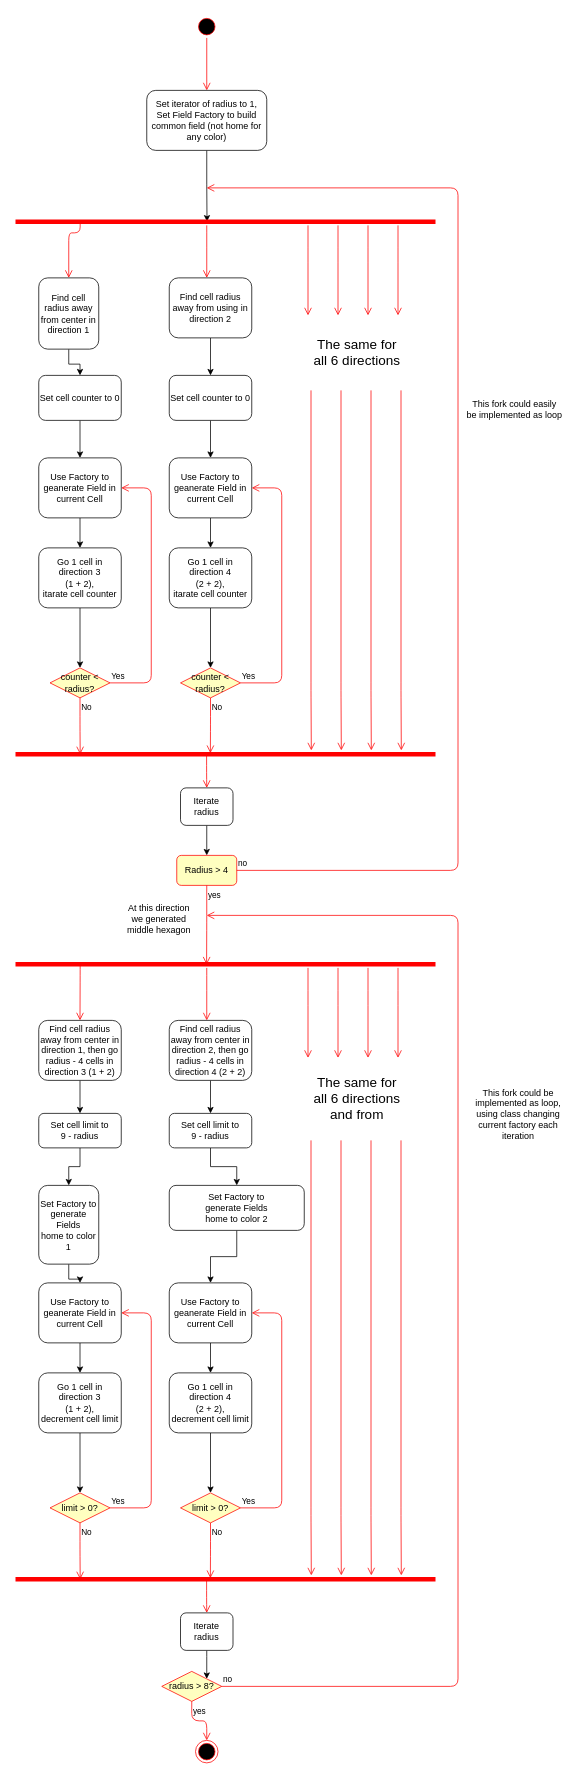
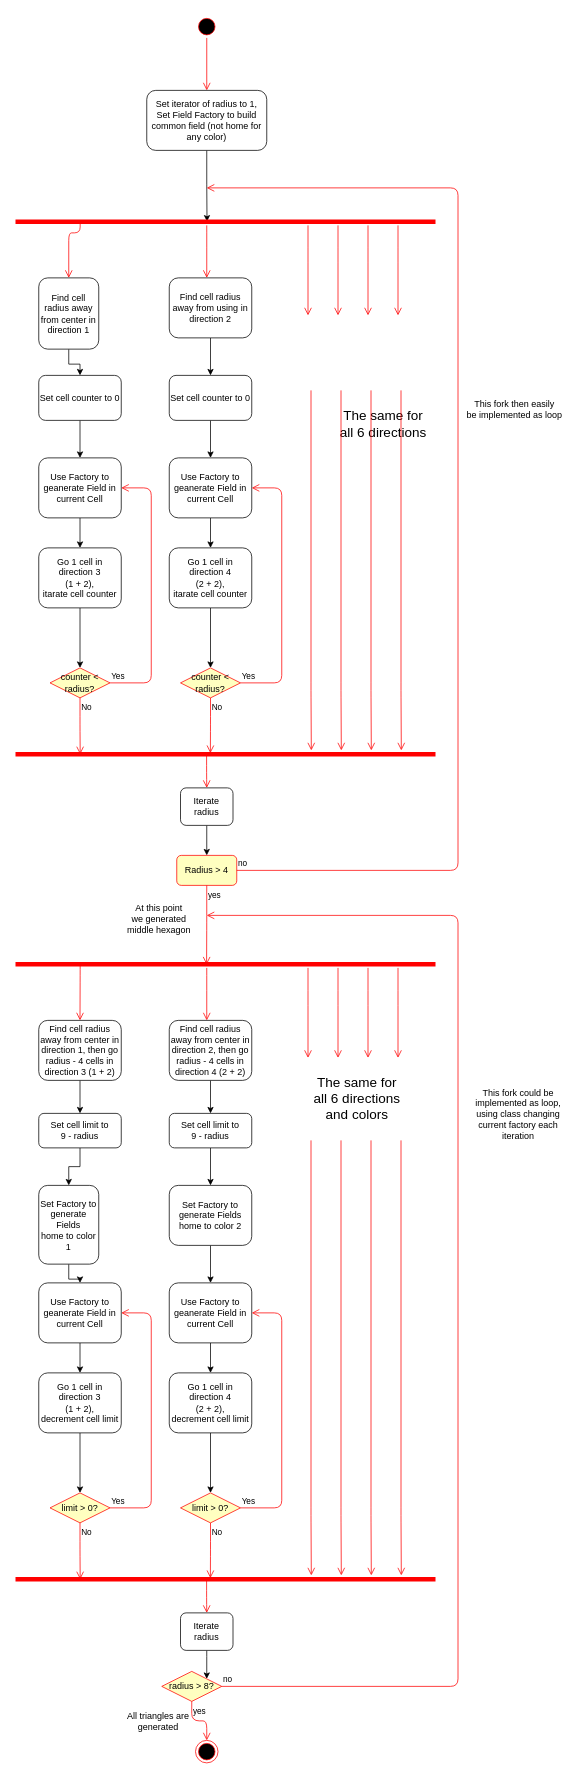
(357, 353) -> (383, 424)
(515, 409) -> (515, 409)
(159, 919) -> (159, 919)
(357, 1099) -> (357, 1099)
(237, 1208) -> (210, 1215)
none -> (158, 1722)
